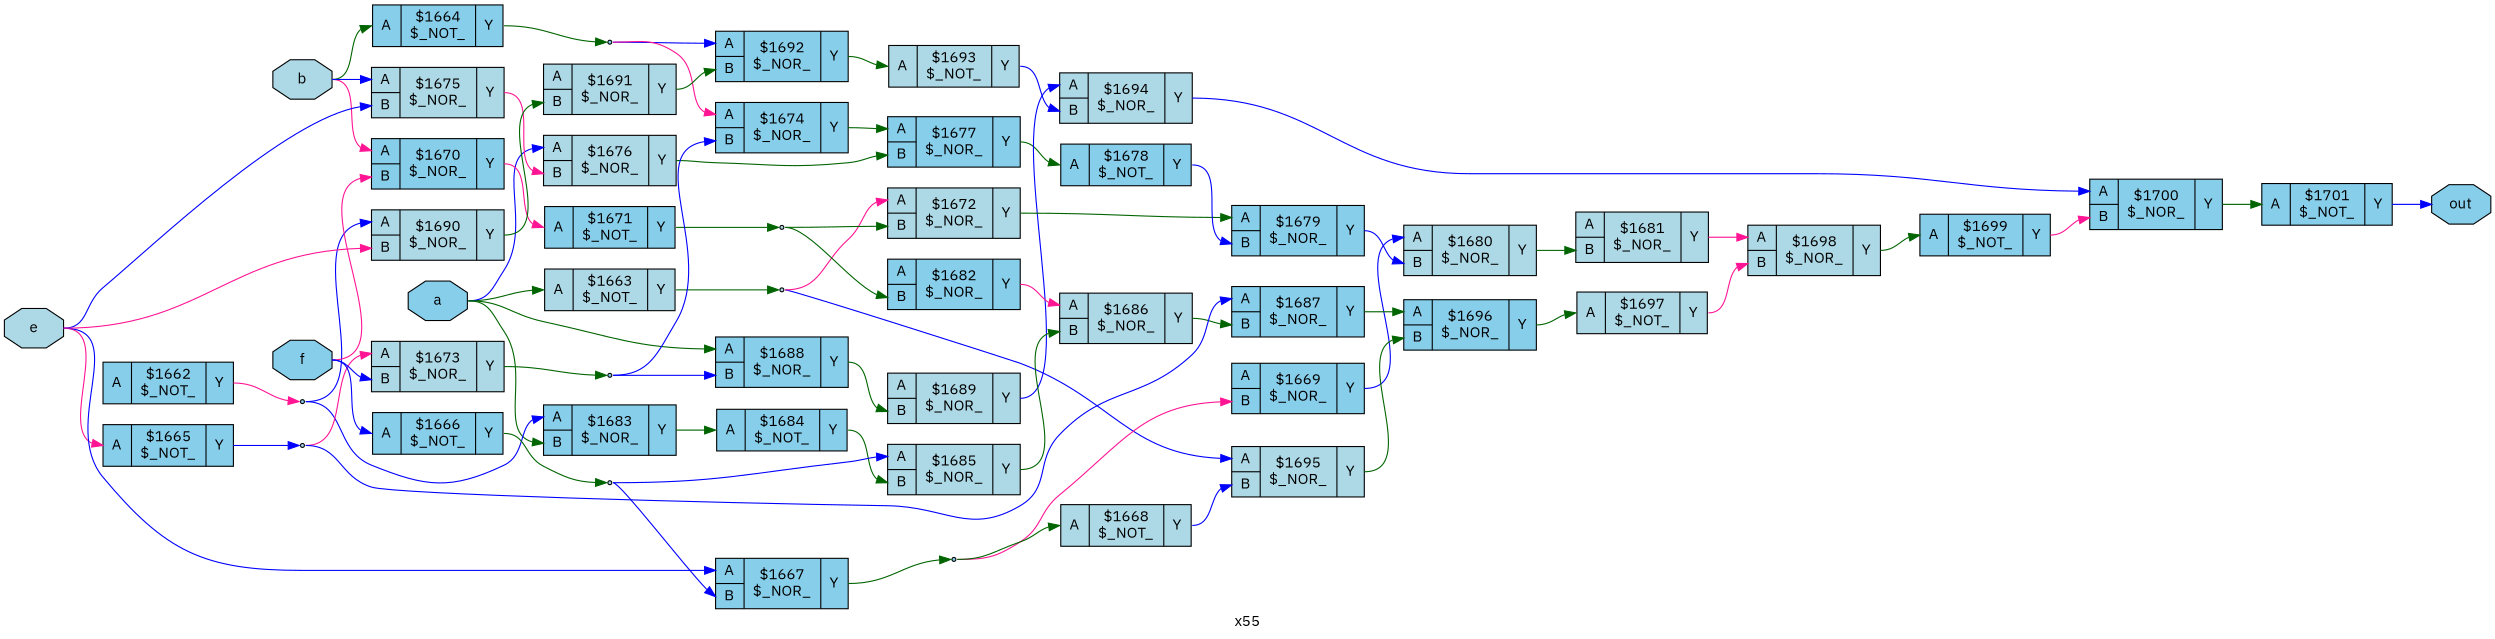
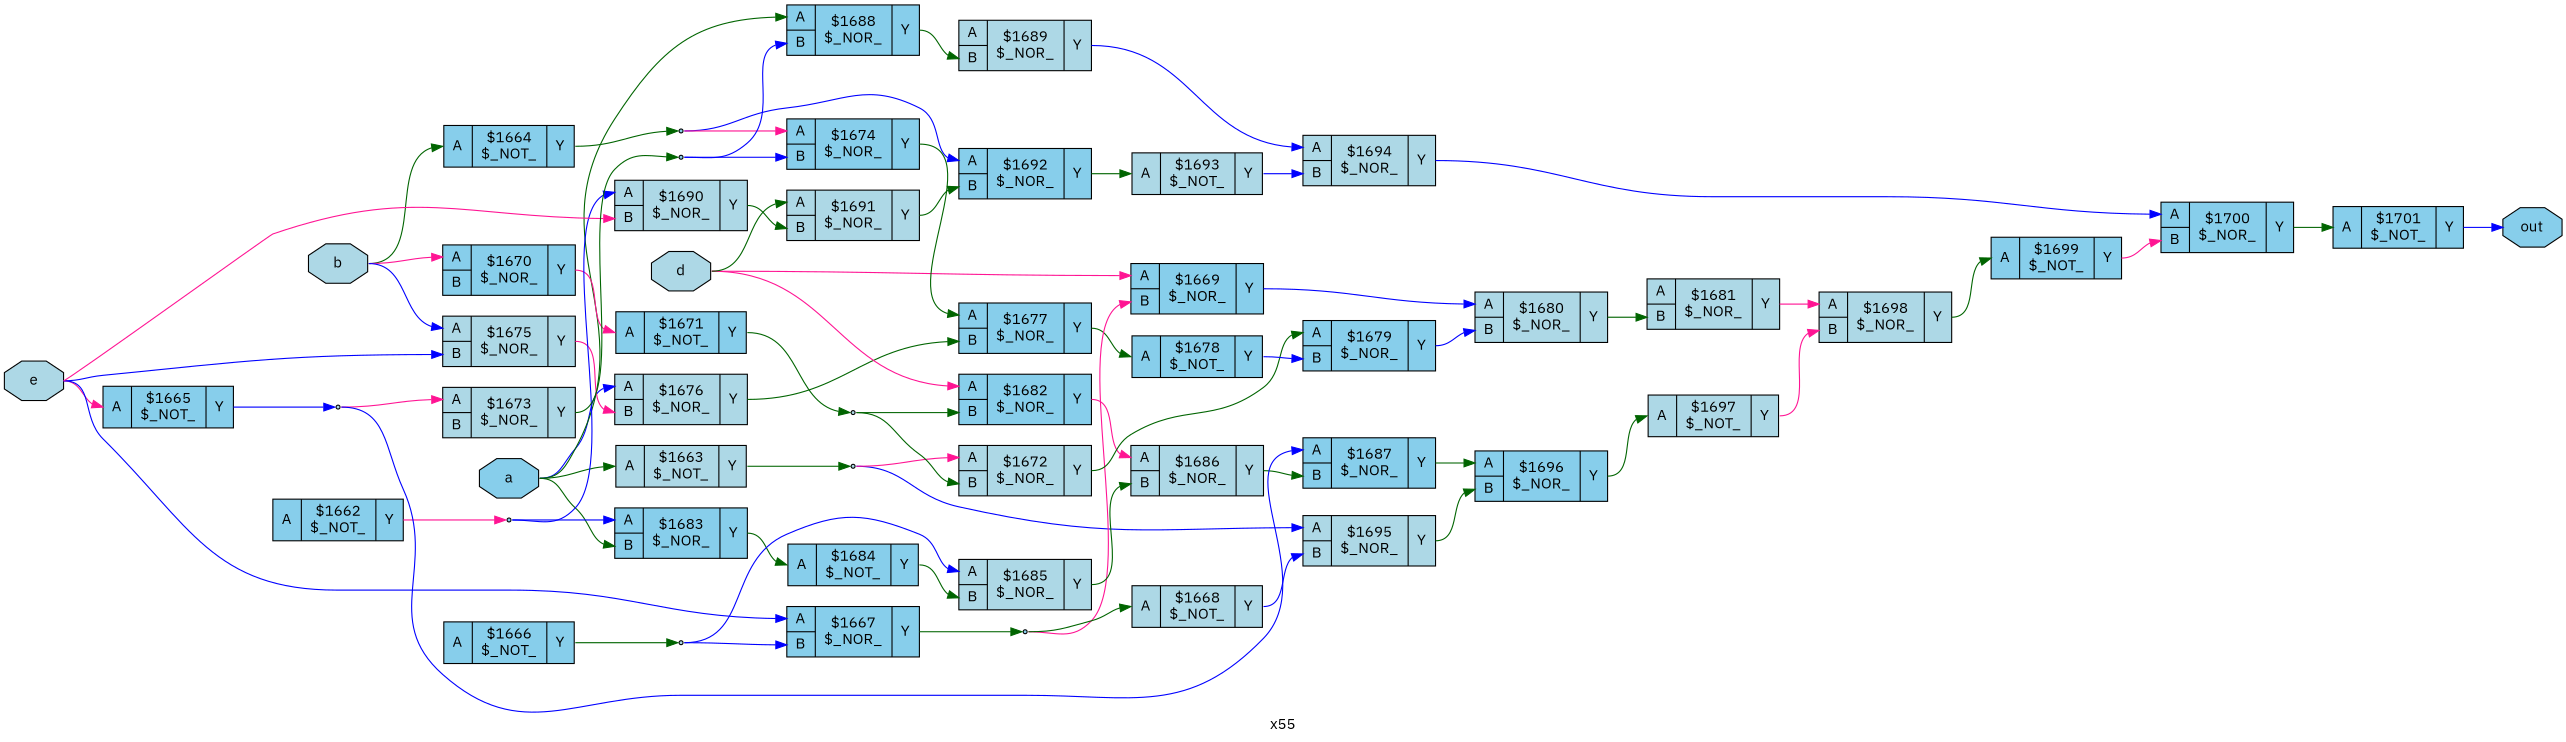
none -> (681, 271)
(302, 360) -> none
